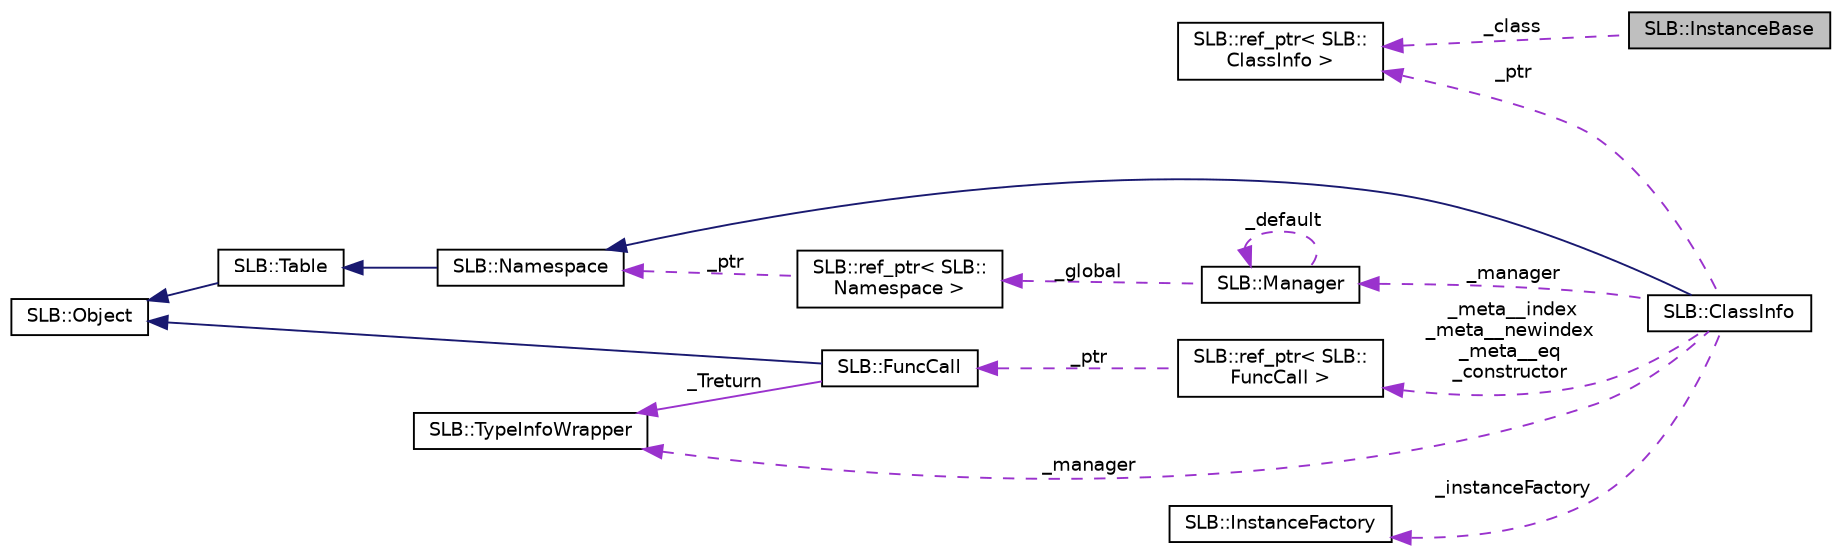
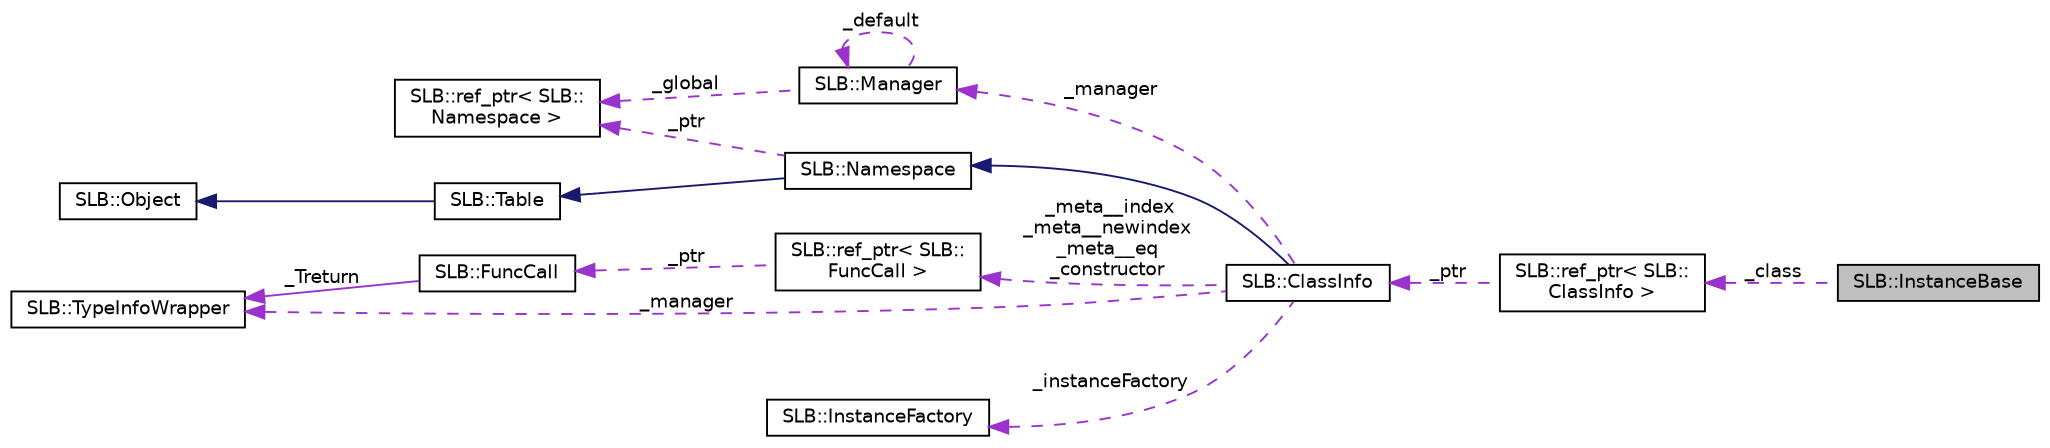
(1595, 137) -> (1455, 283)
(720, 274) -> (702, 142)
(495, 343) -> none
